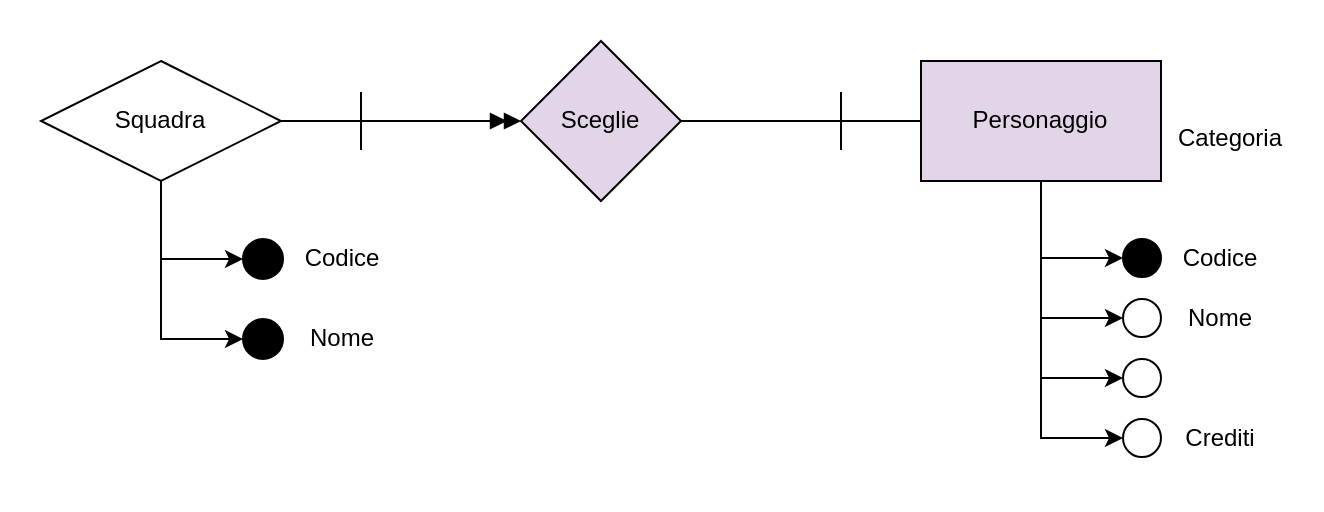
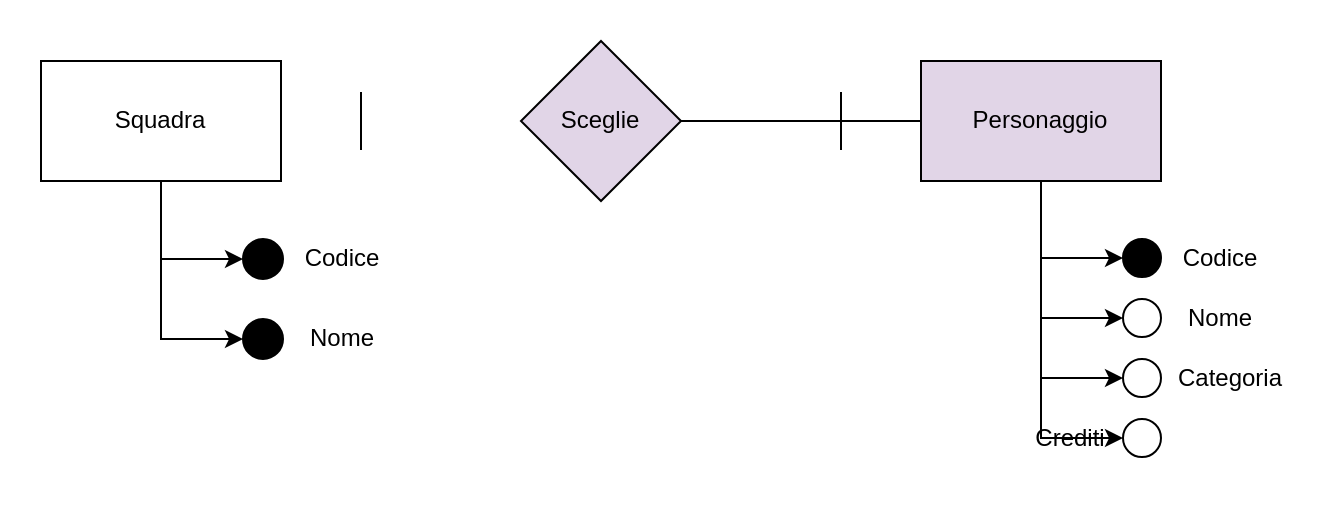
(161, 121) -> (161, 121)
(385, 121) -> none
(1231, 138) -> (1231, 378)
(1221, 438) -> (1071, 438)
